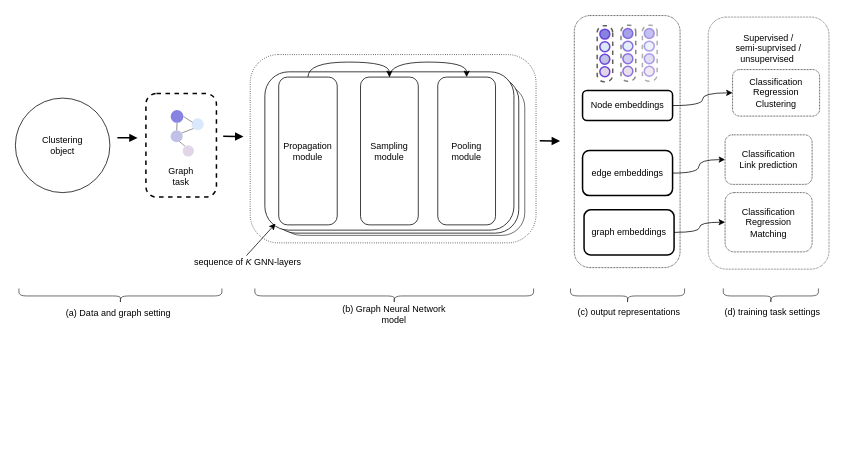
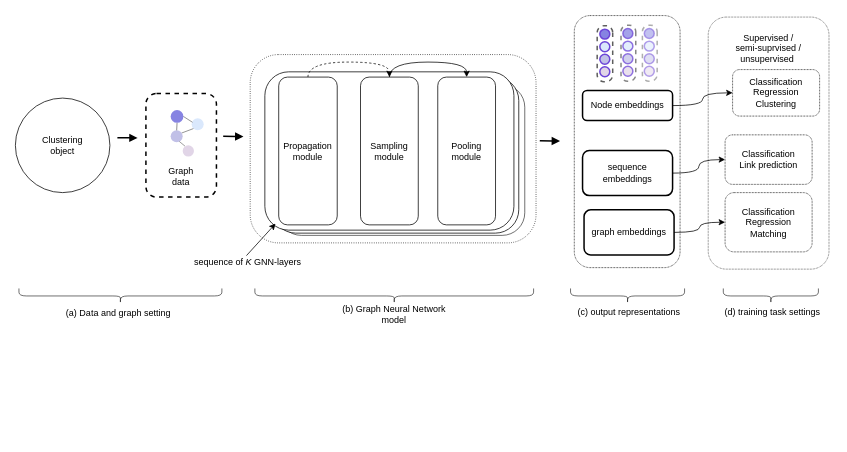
(346, 62) -> (346, 62)
(627, 173) -> (627, 173)
(181, 177) -> (181, 177)
